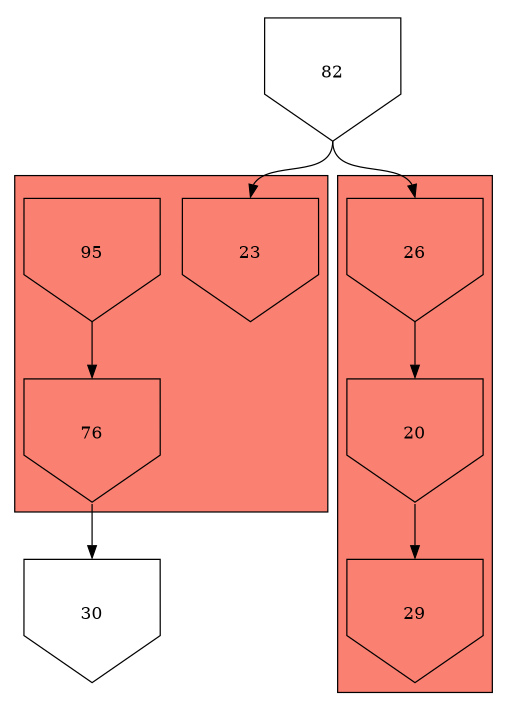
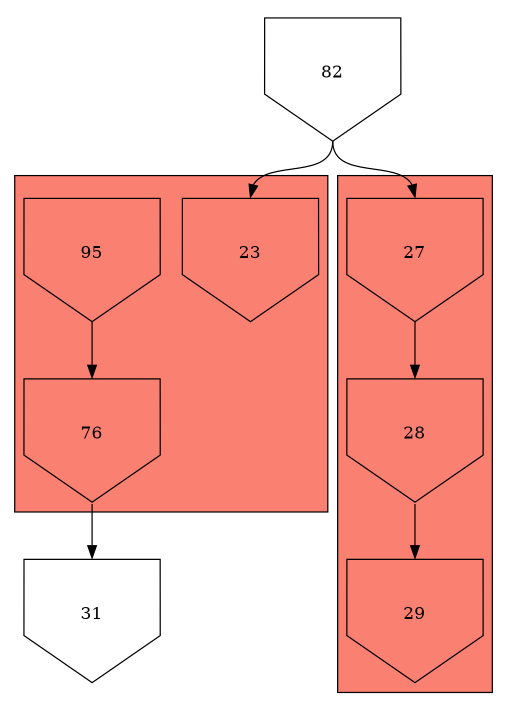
(415, 254) -> (415, 254)
(415, 434) -> (415, 434)
(92, 615) -> (92, 615)
